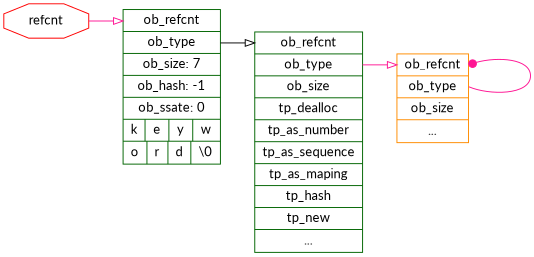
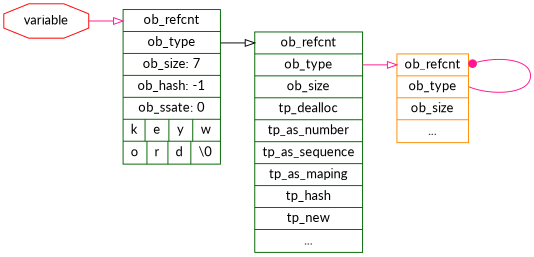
(46, 21) -> (46, 21)
